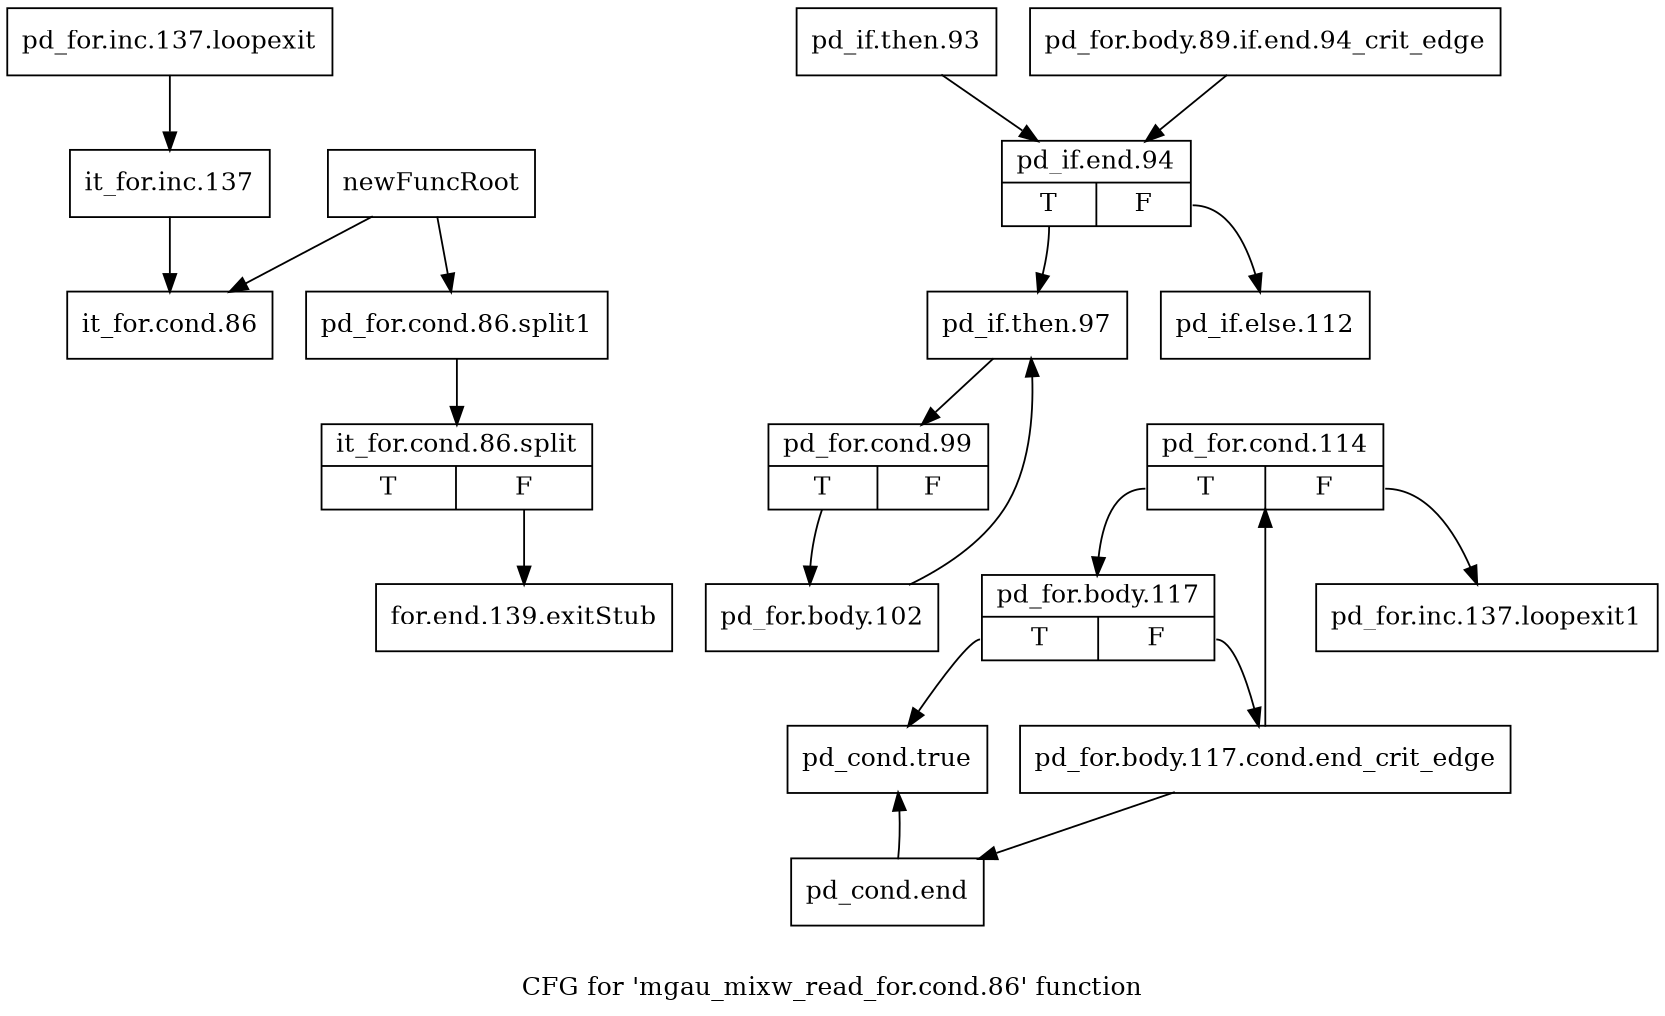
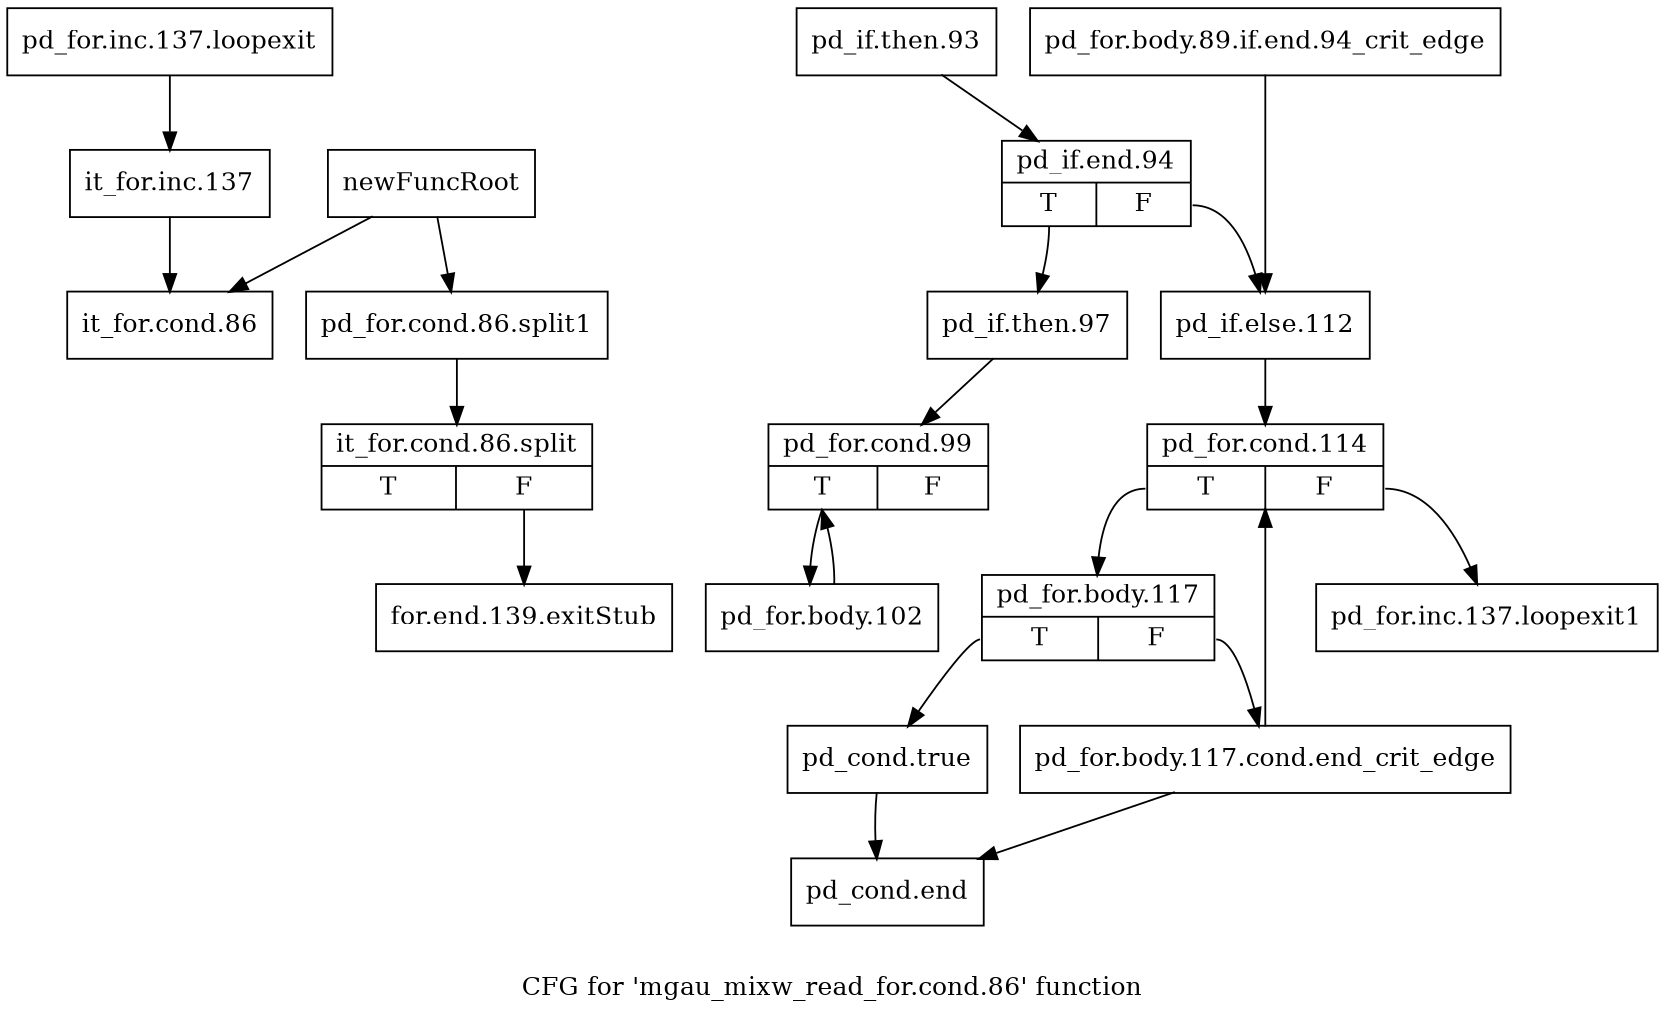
(1193, 102) -> (1265, 174)
none -> (1265, 383)
(1008, 503) -> (833, 556)
(900, 835) -> (875, 817)
